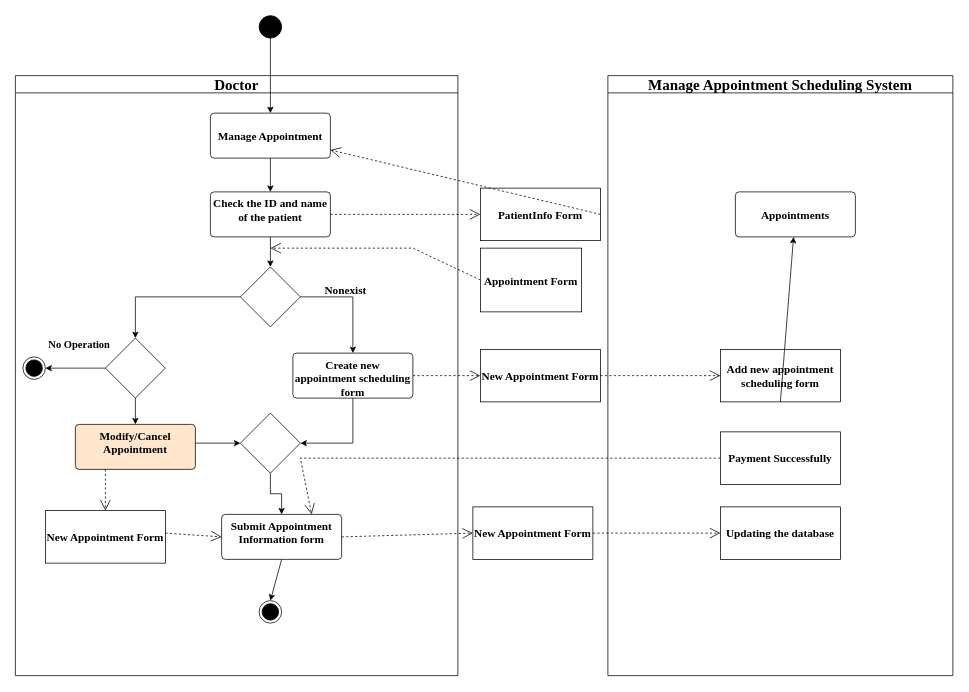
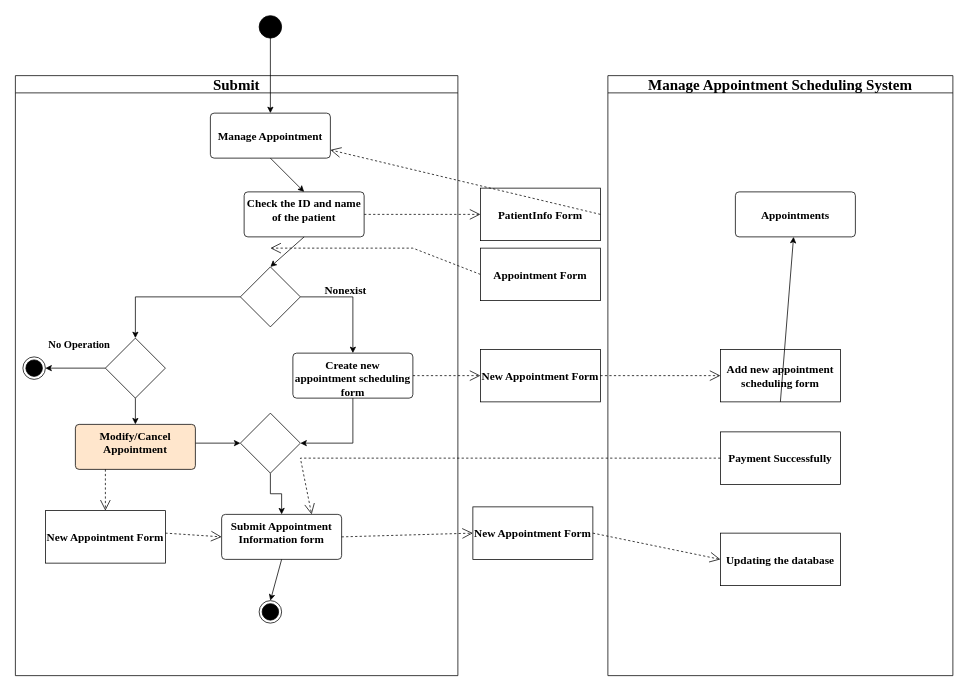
(237, 84) -> (237, 84)
(270, 214) -> (304, 214)
(531, 280) -> (540, 274)
(780, 533) -> (780, 559)
